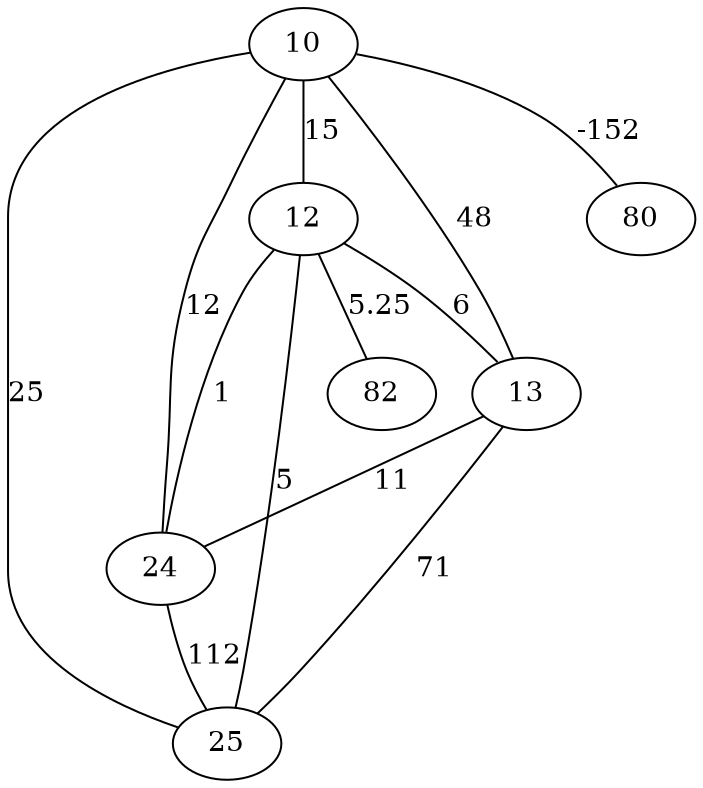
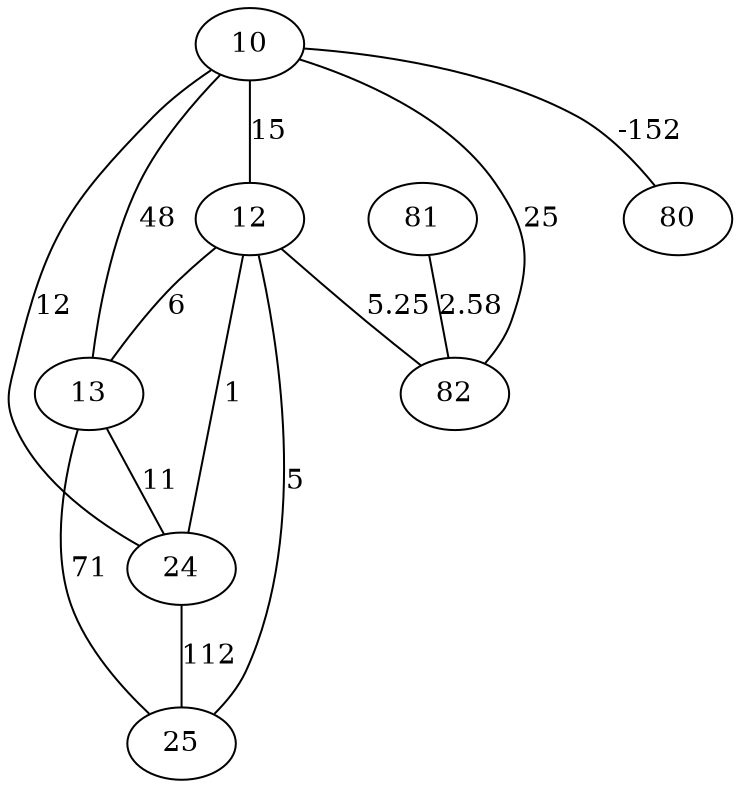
none -> (423, 219)
(8, 358) -> (483, 168)
